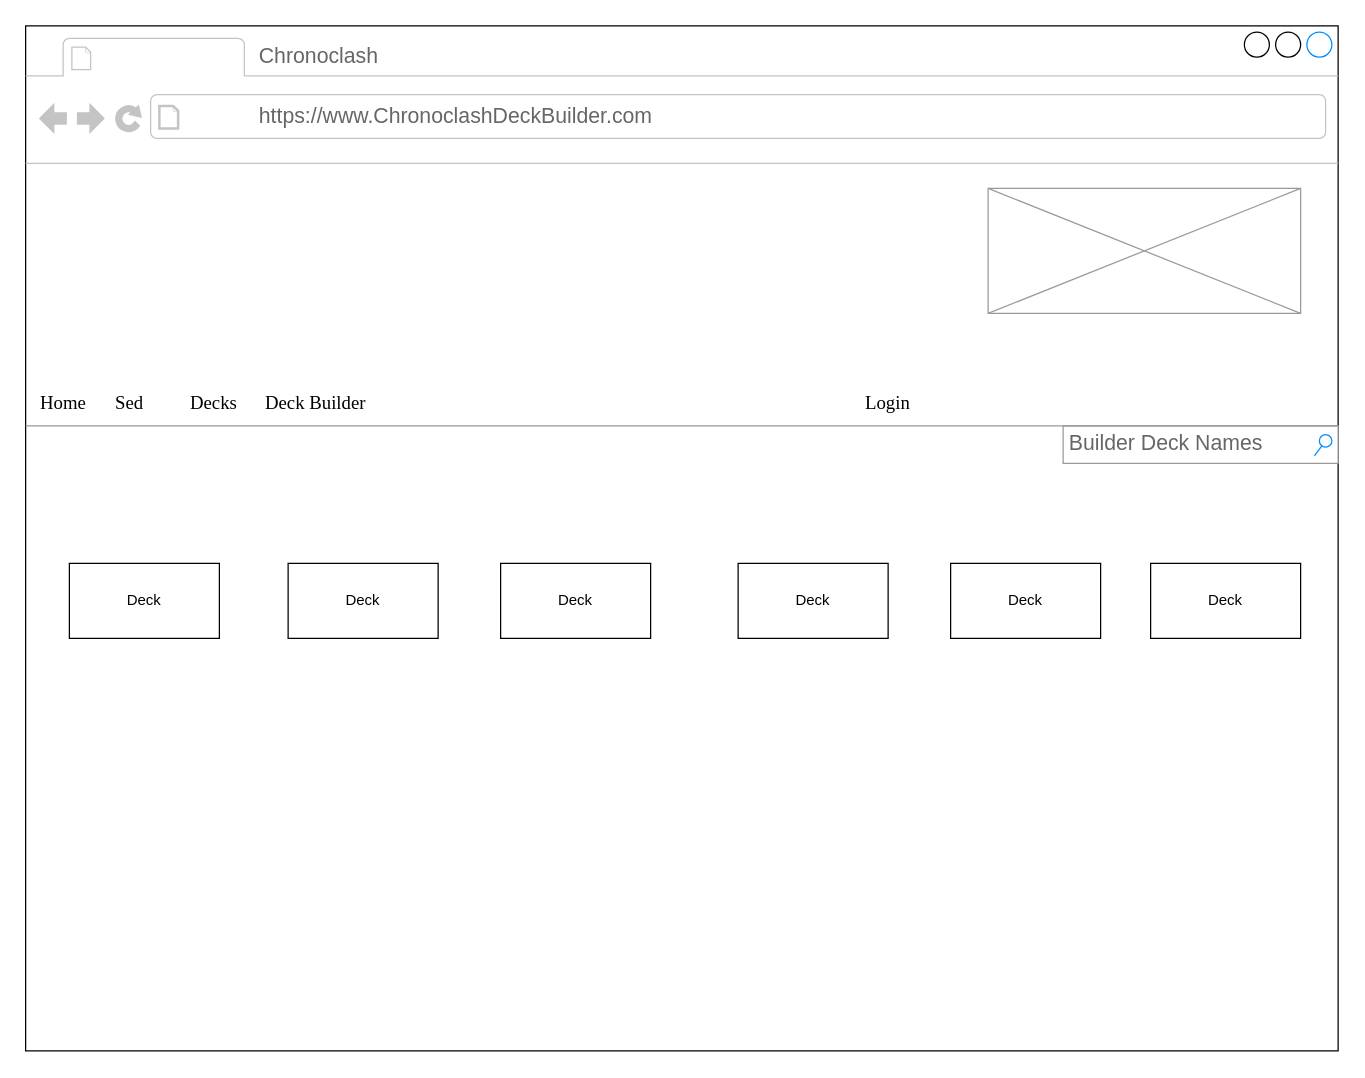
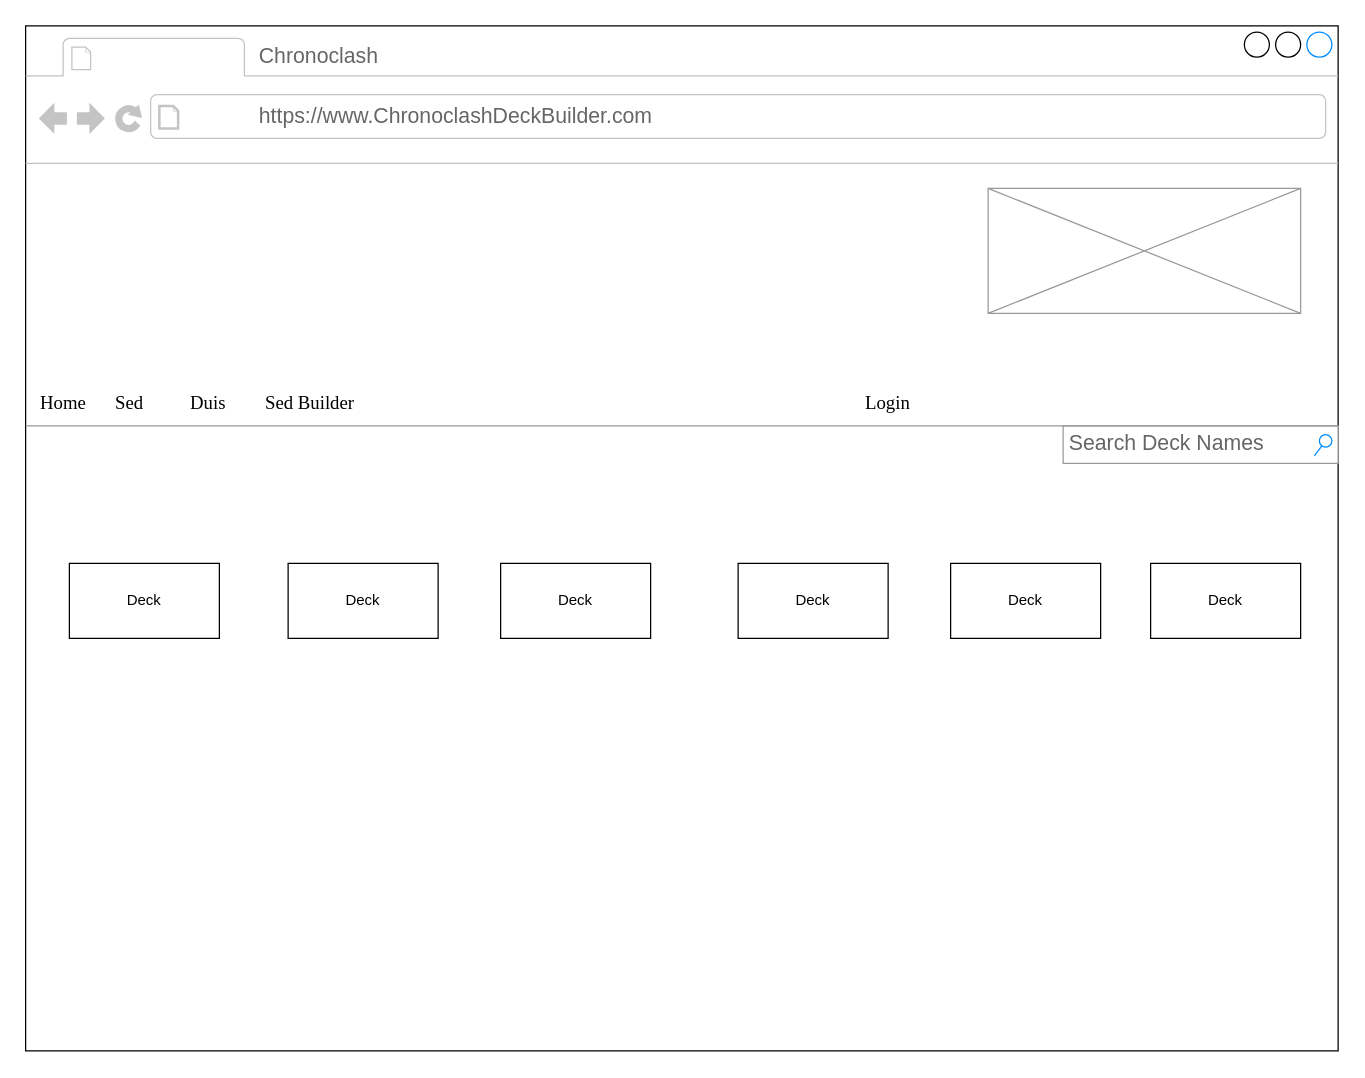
(217, 403) -> (209, 403)
(321, 403) -> (316, 403)
(1165, 444) -> (1165, 444)
